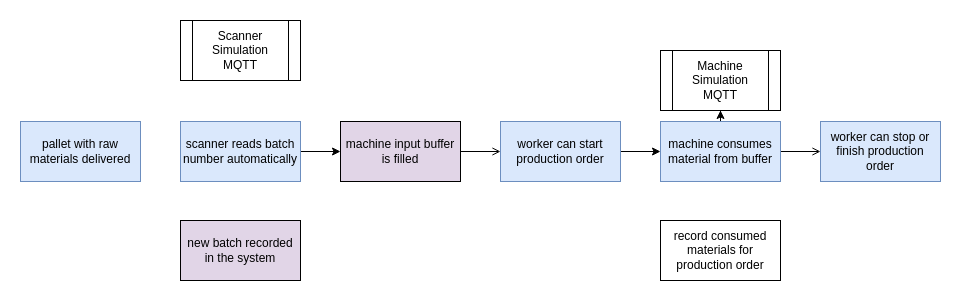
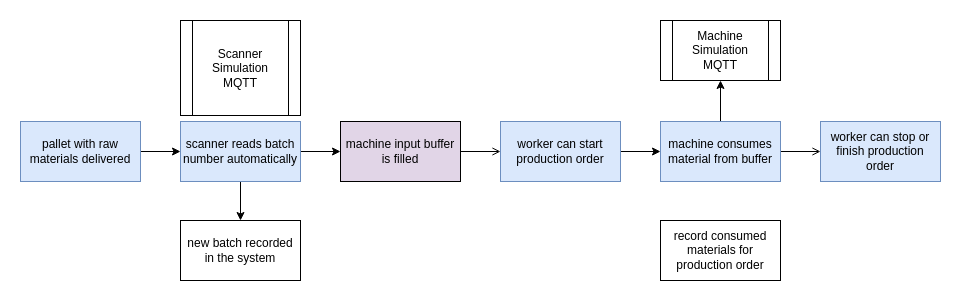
(241, 51) -> (241, 68)
(721, 81) -> (721, 51)
none -> (157, 152)
none -> (241, 199)
(241, 251) -> (241, 251)
